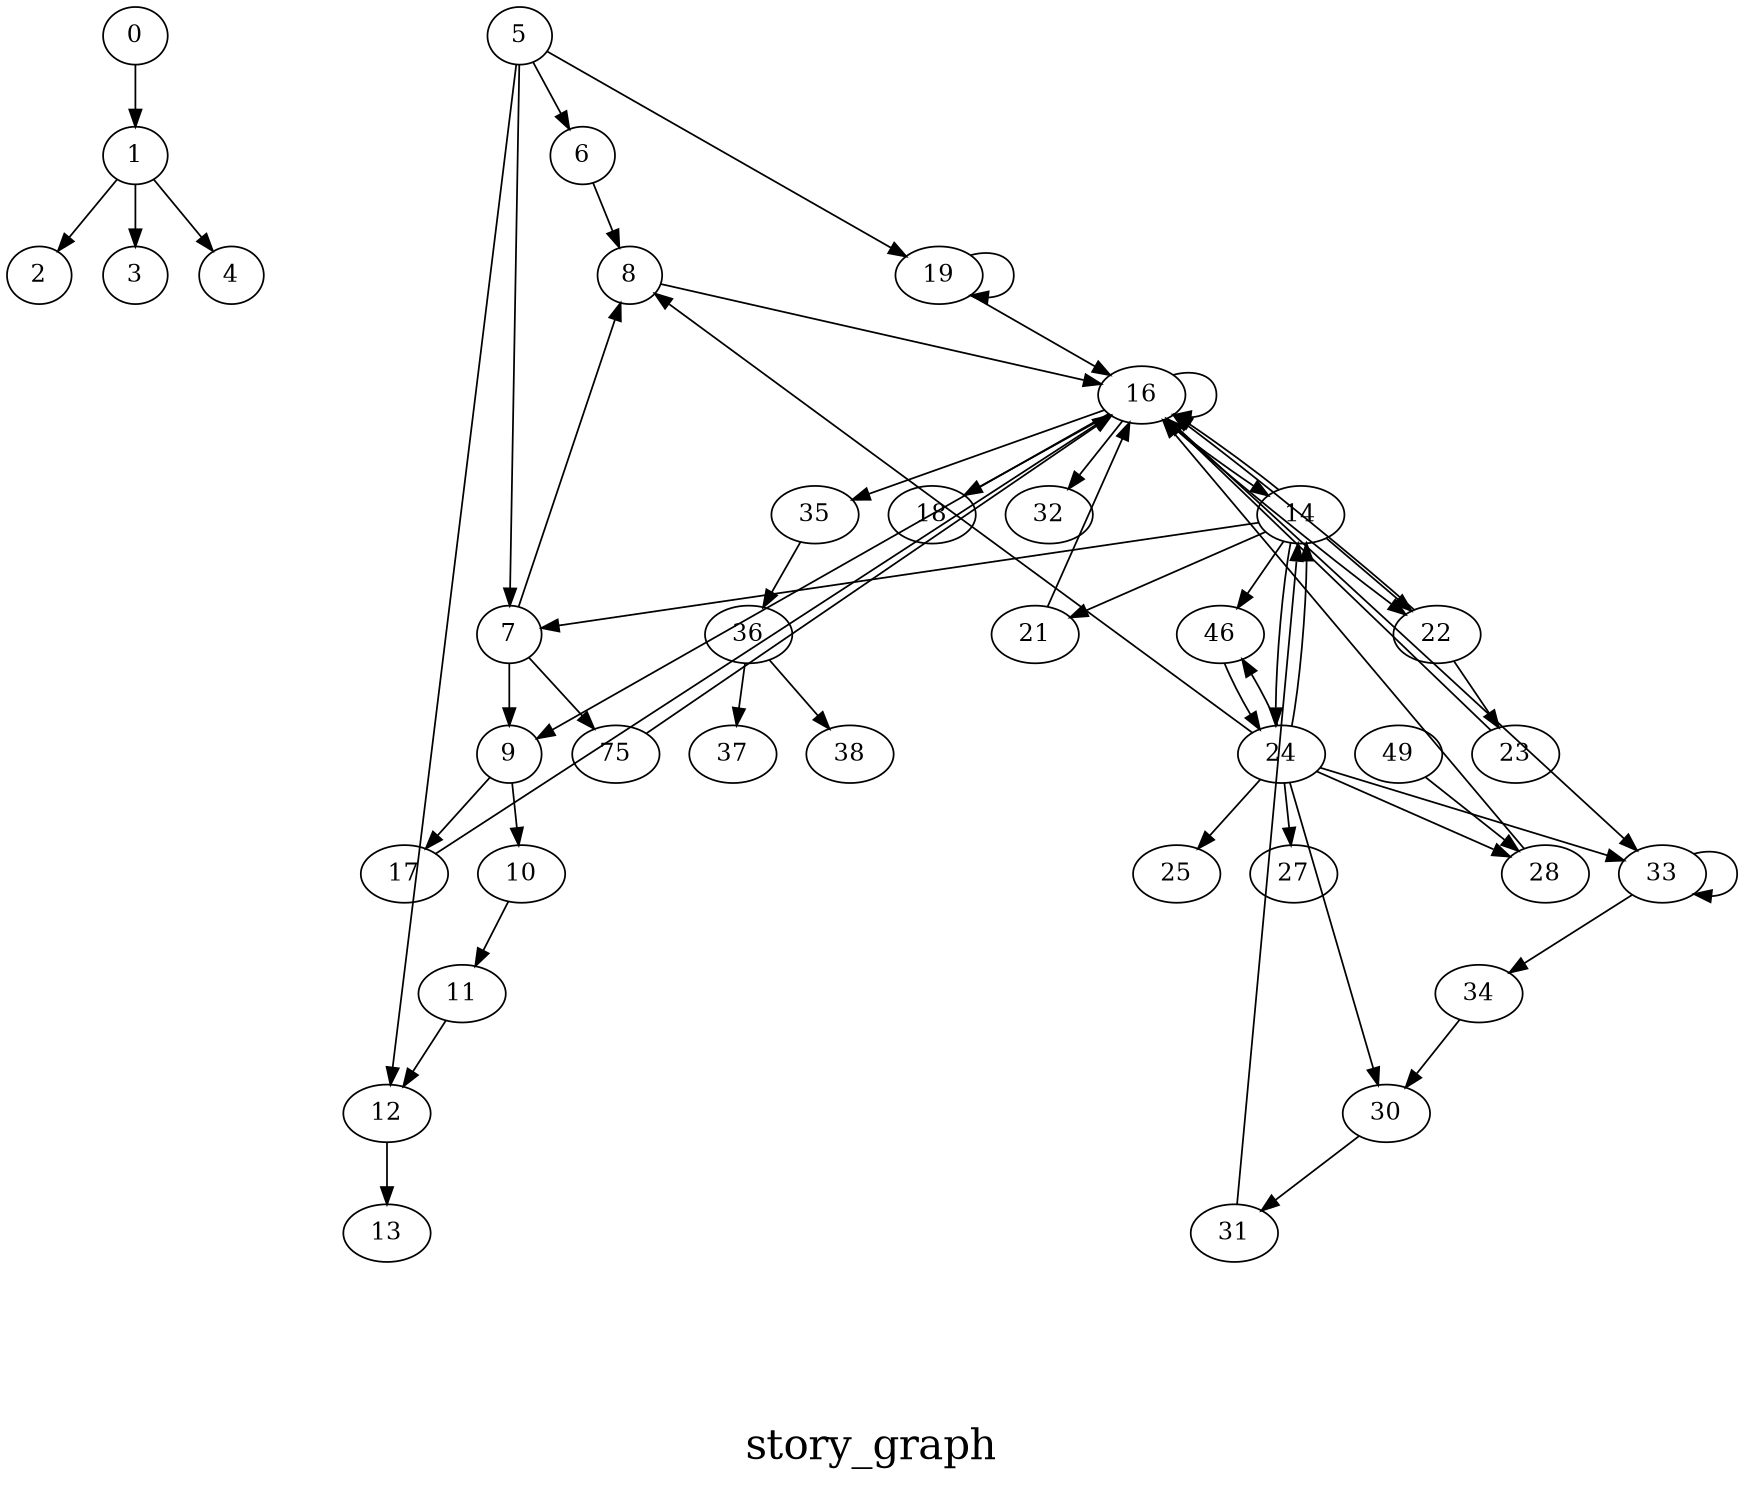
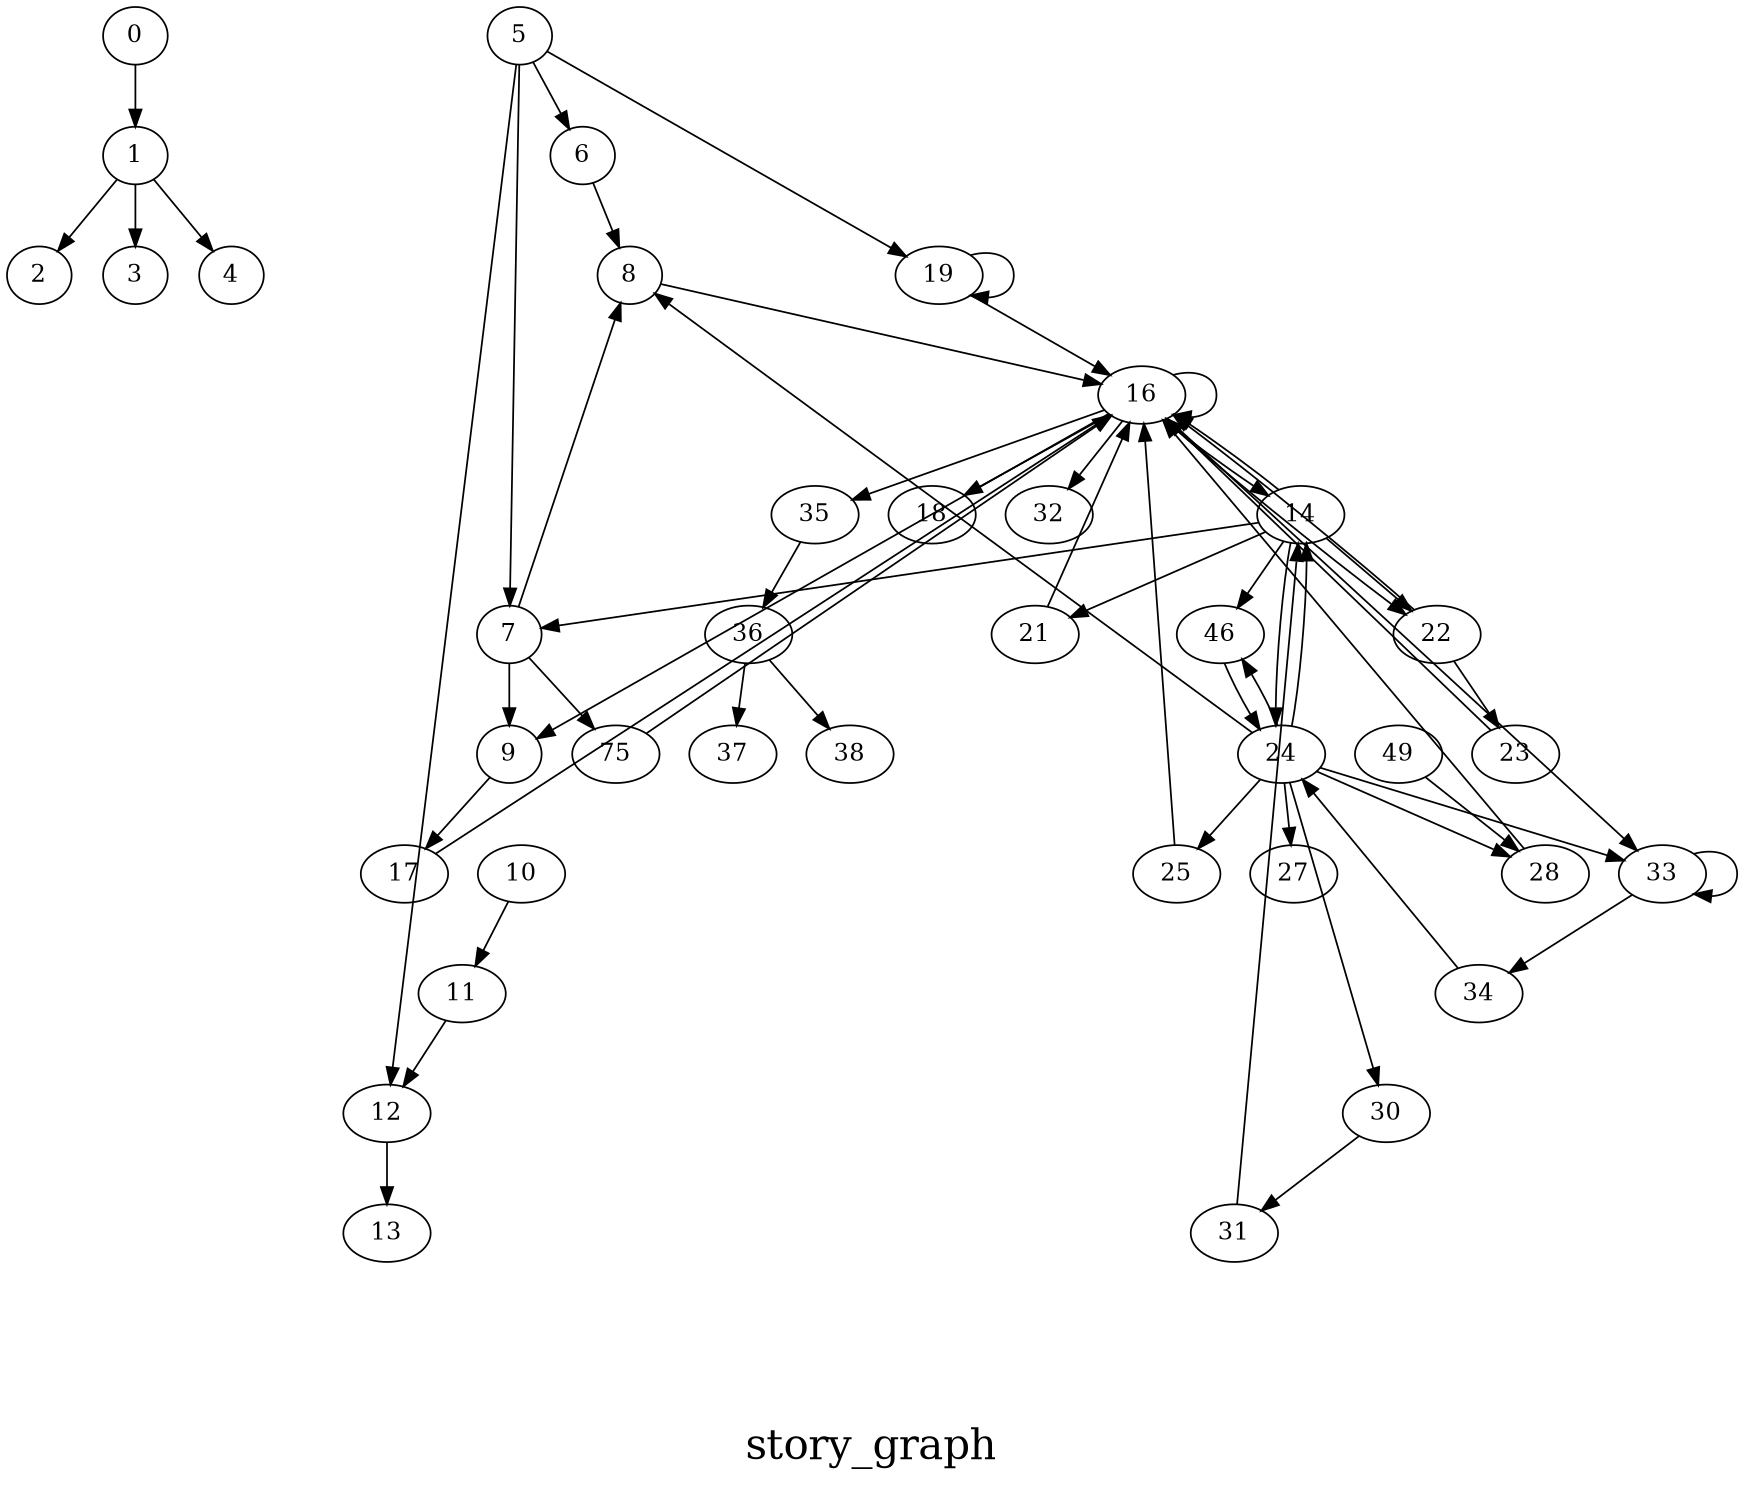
none -> (1160, 643)
(515, 814) -> none
(1438, 1047) -> (1386, 881)
